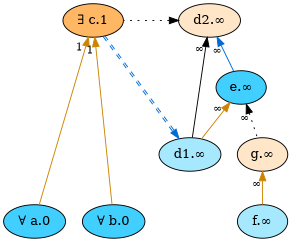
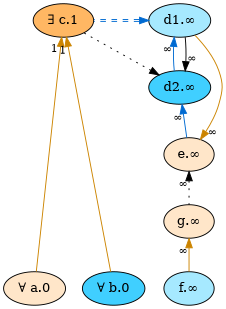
(210, 20) -> (180, 87)
none -> (174, 59)
(241, 87) -> (189, 154)
(35, 221) -> (35, 288)
